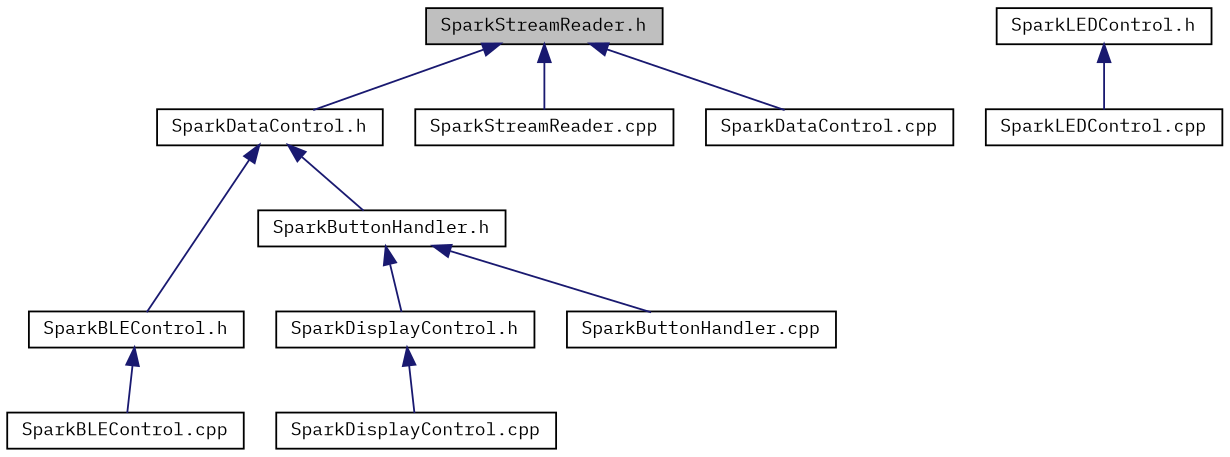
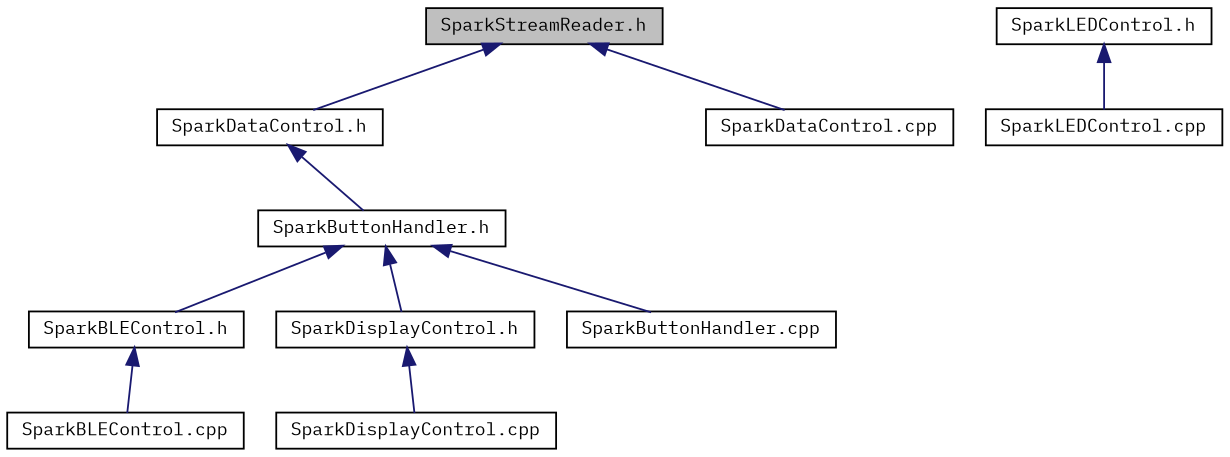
(544, 127) -> none
(198, 236) -> (250, 282)
